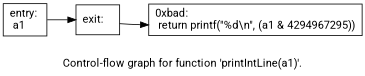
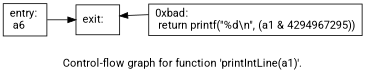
(130, 24) -> (138, 15)
(17, 25) -> (17, 25)
